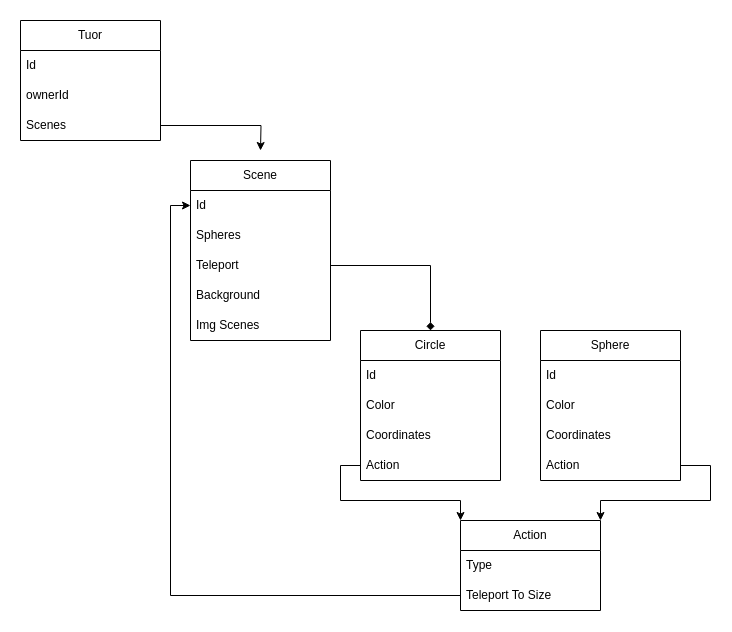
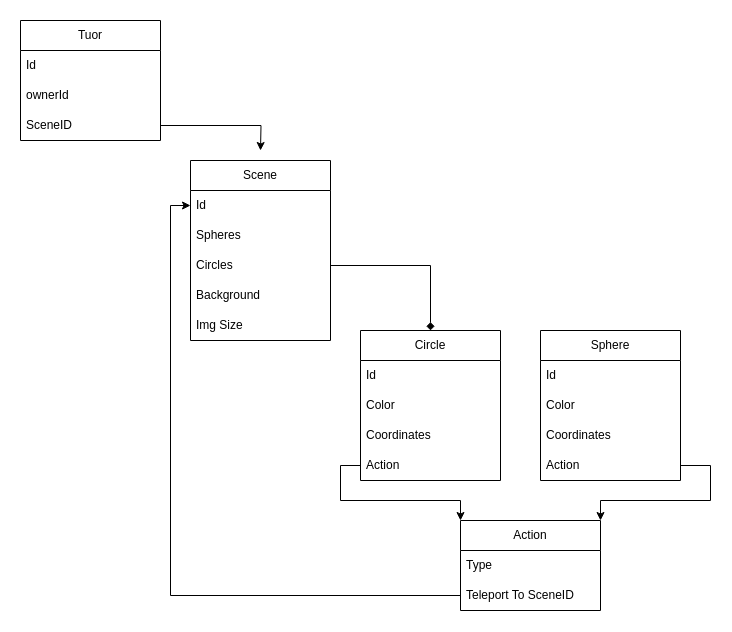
(47, 126) -> (50, 126)
(222, 266) -> (217, 266)
(229, 326) -> (220, 326)
(514, 596) -> (526, 596)
